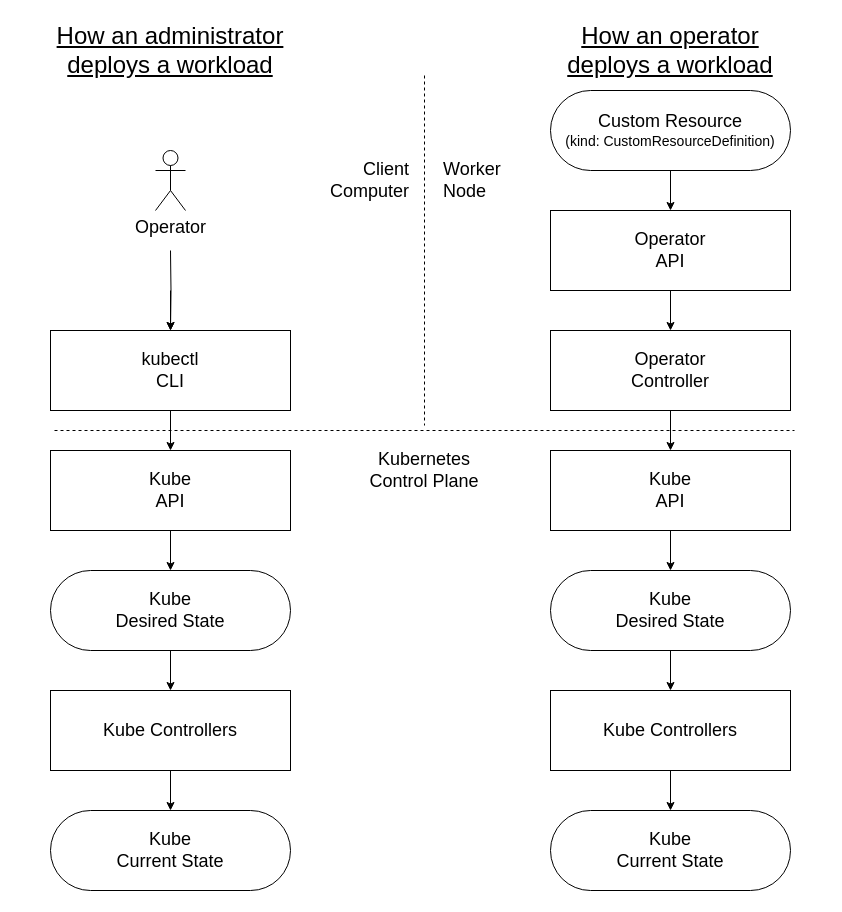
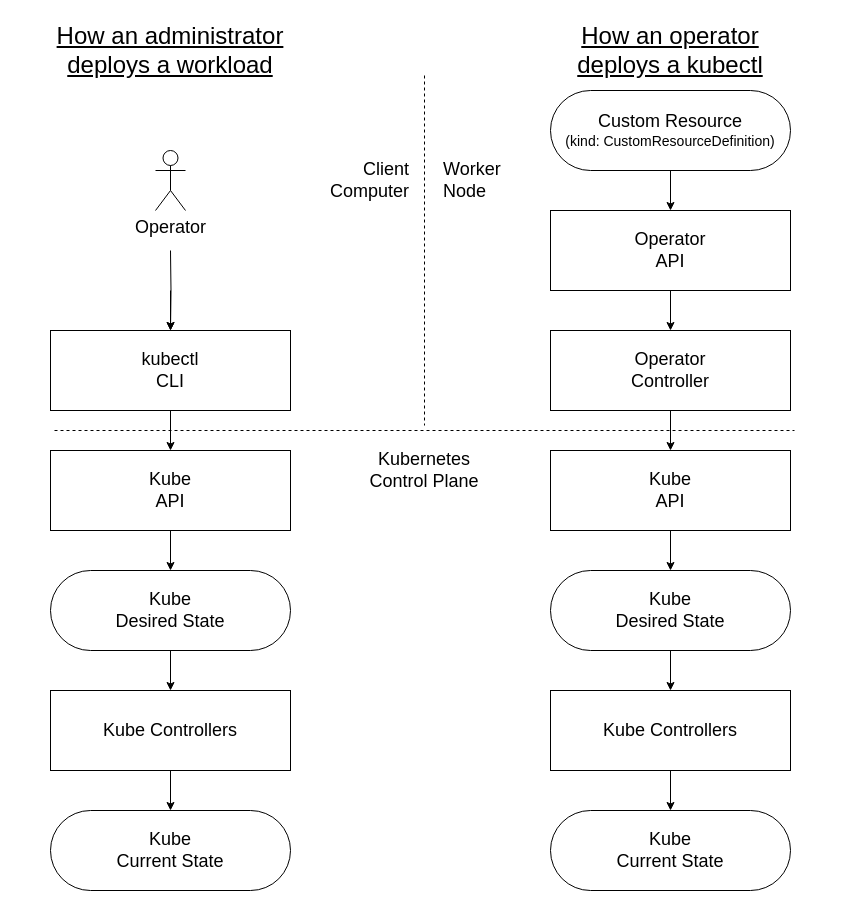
(671, 51) -> (671, 51)
